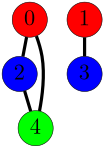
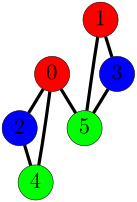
none -> (85, 128)
